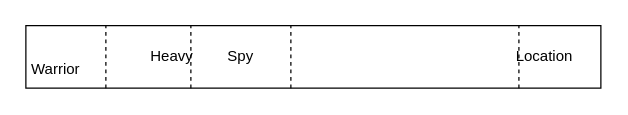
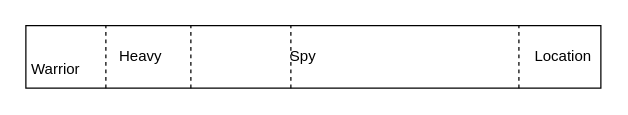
(172, 57) -> (141, 57)
(241, 57) -> (303, 57)
(544, 57) -> (563, 57)
